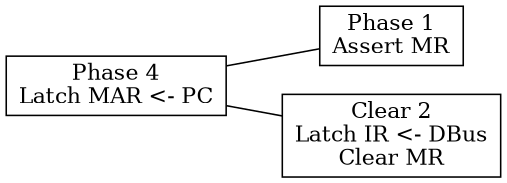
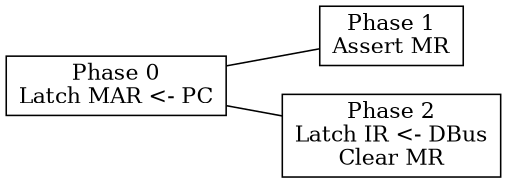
(116, 86) -> (116, 86)
(391, 136) -> (391, 136)
